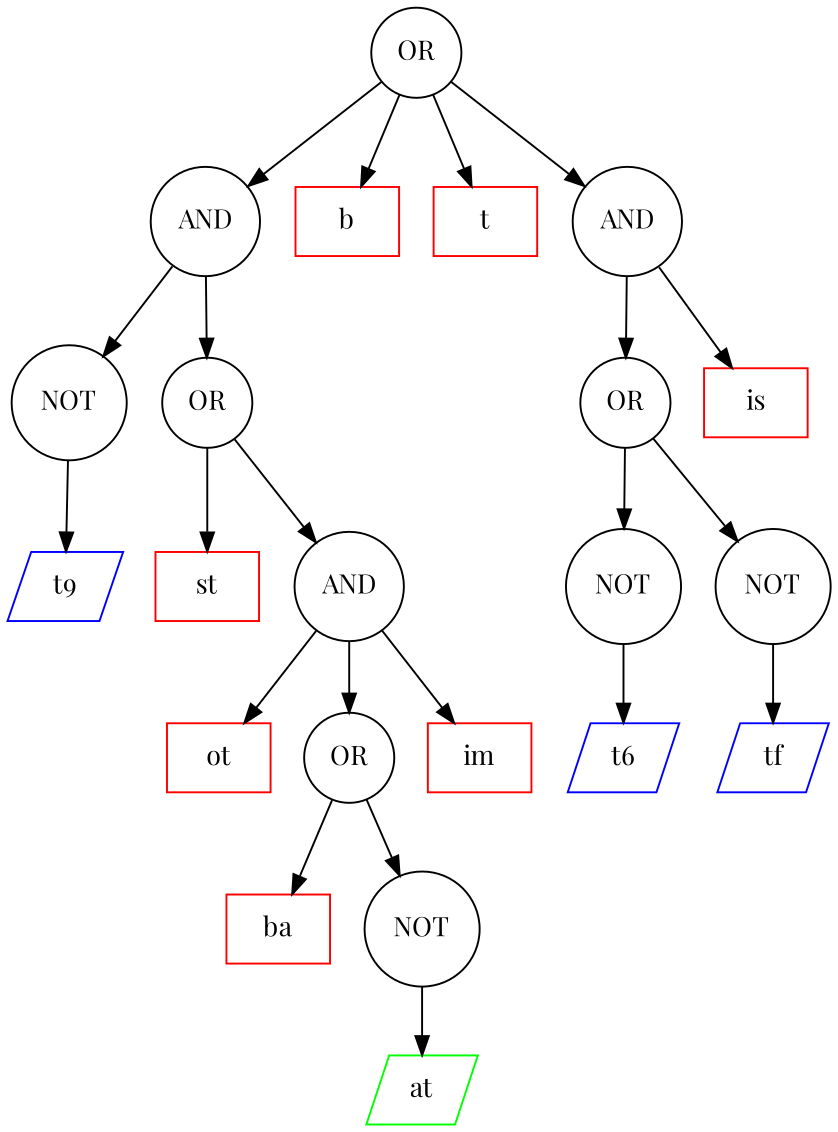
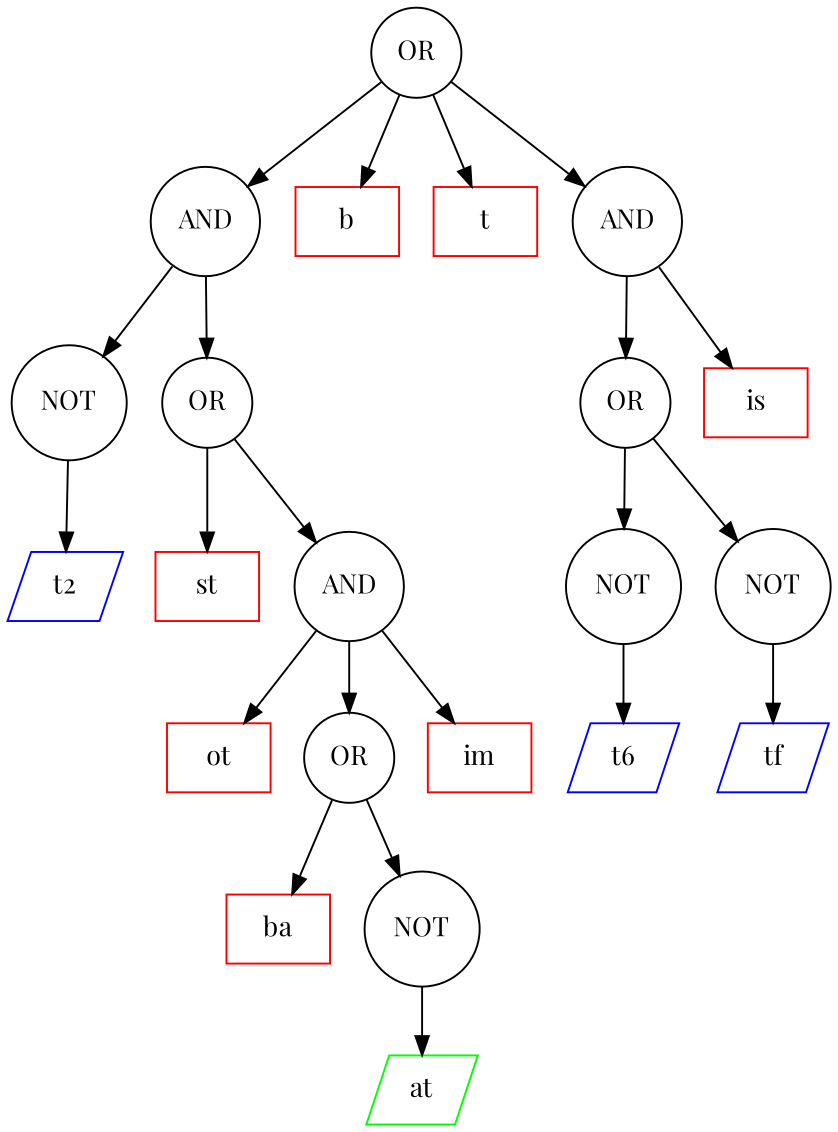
(65, 587) -> (65, 587)
